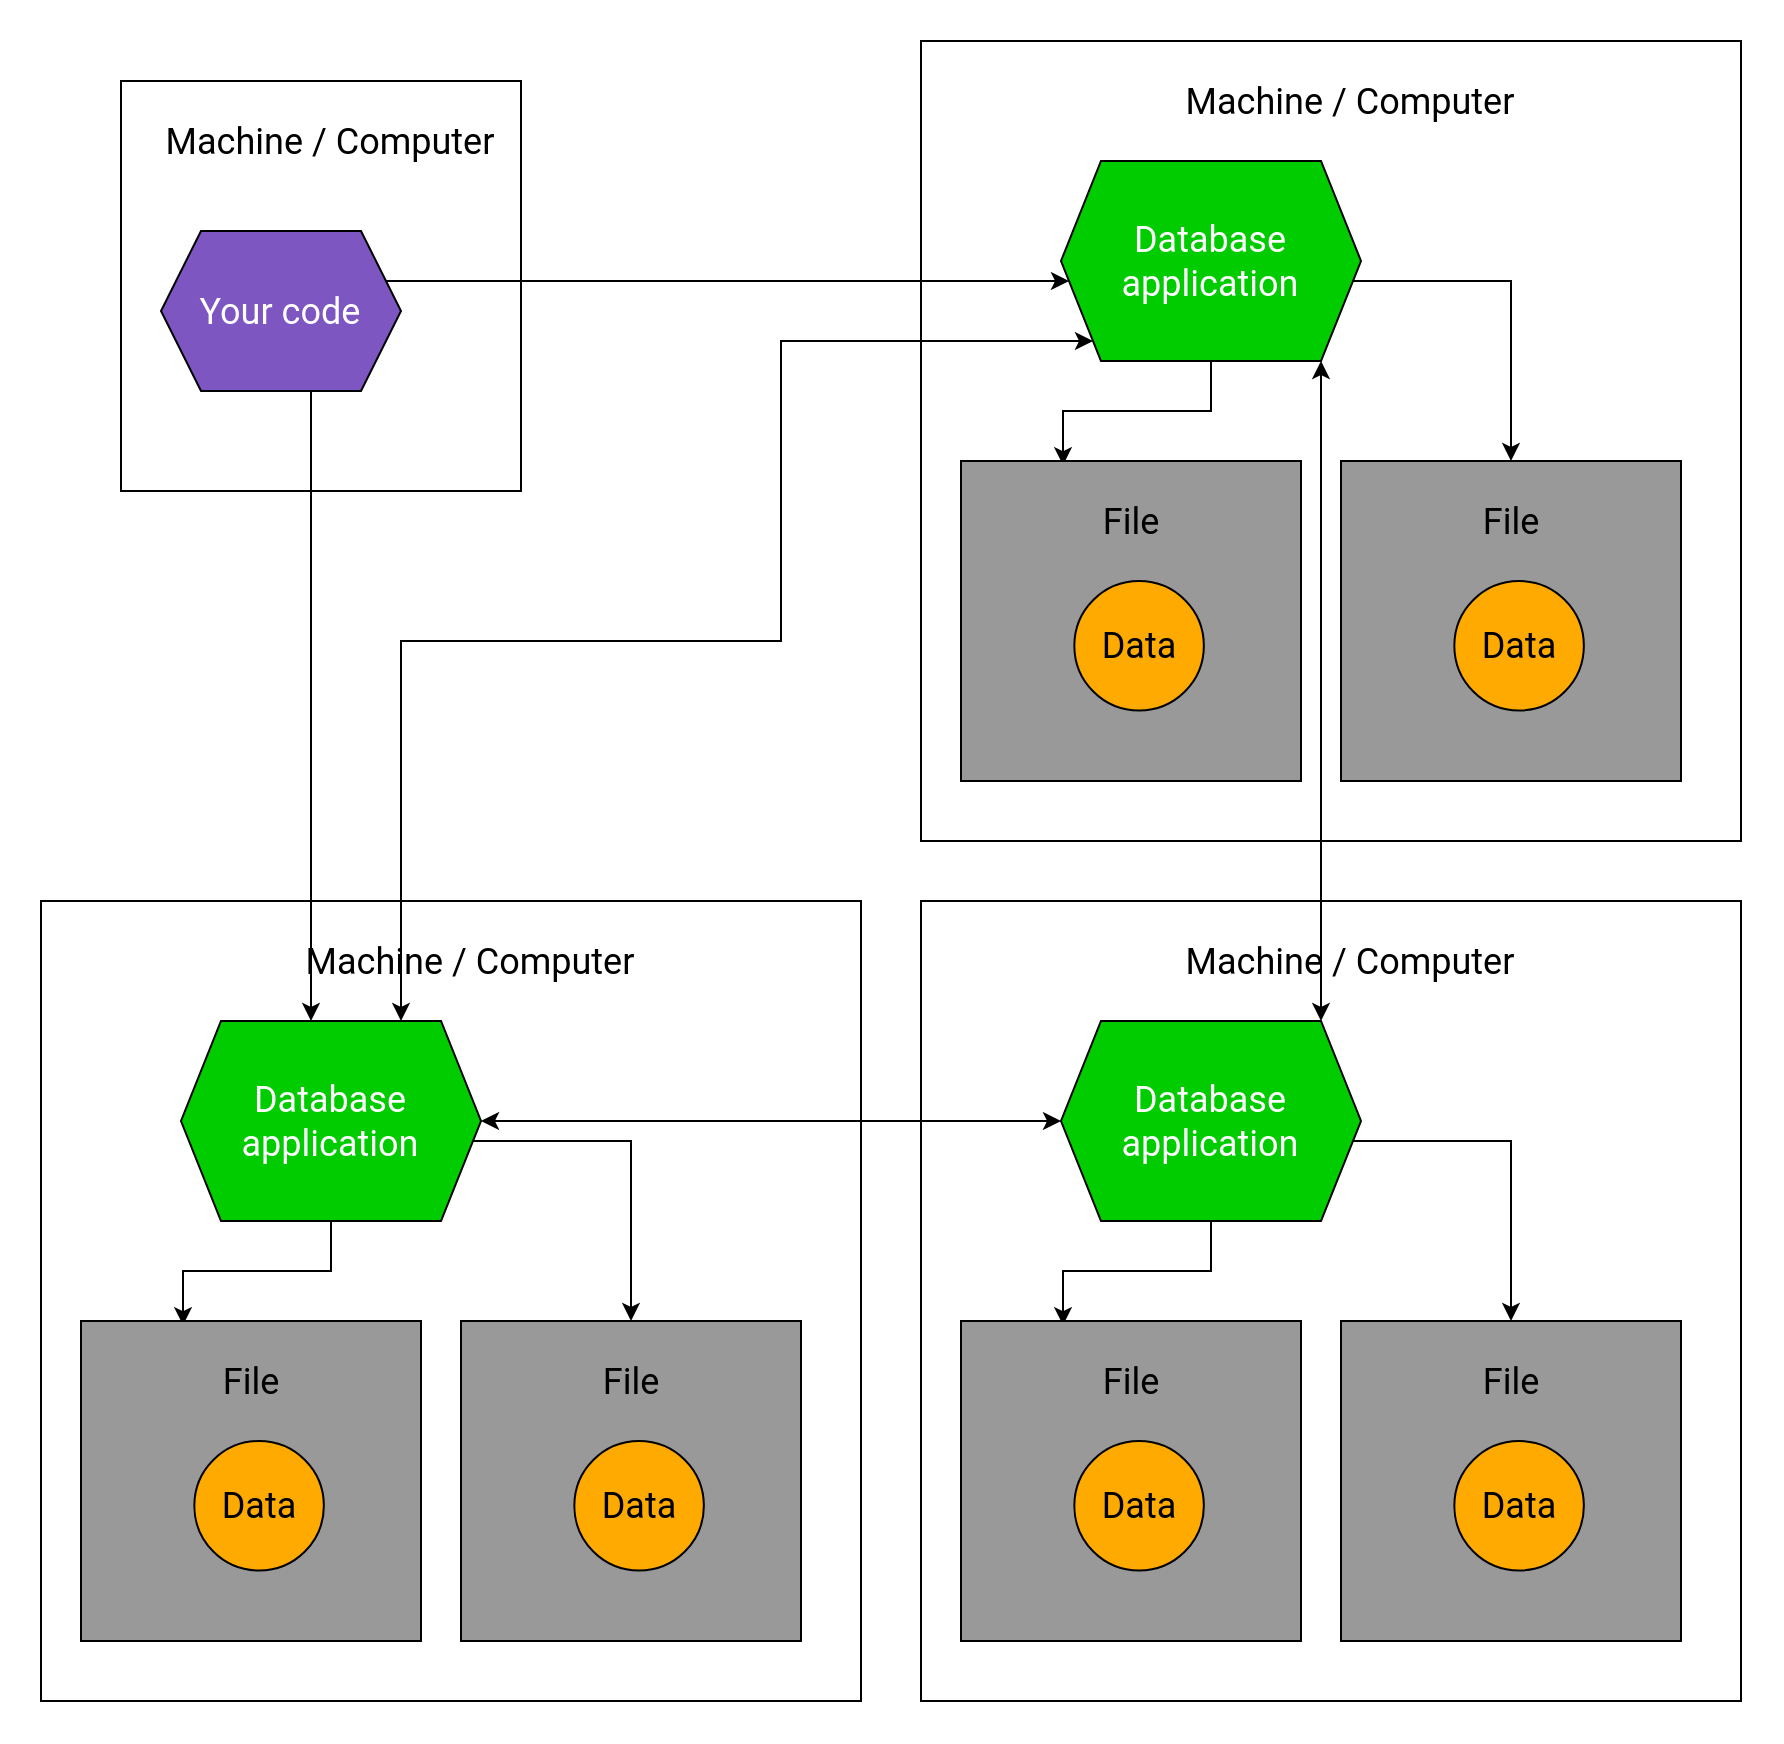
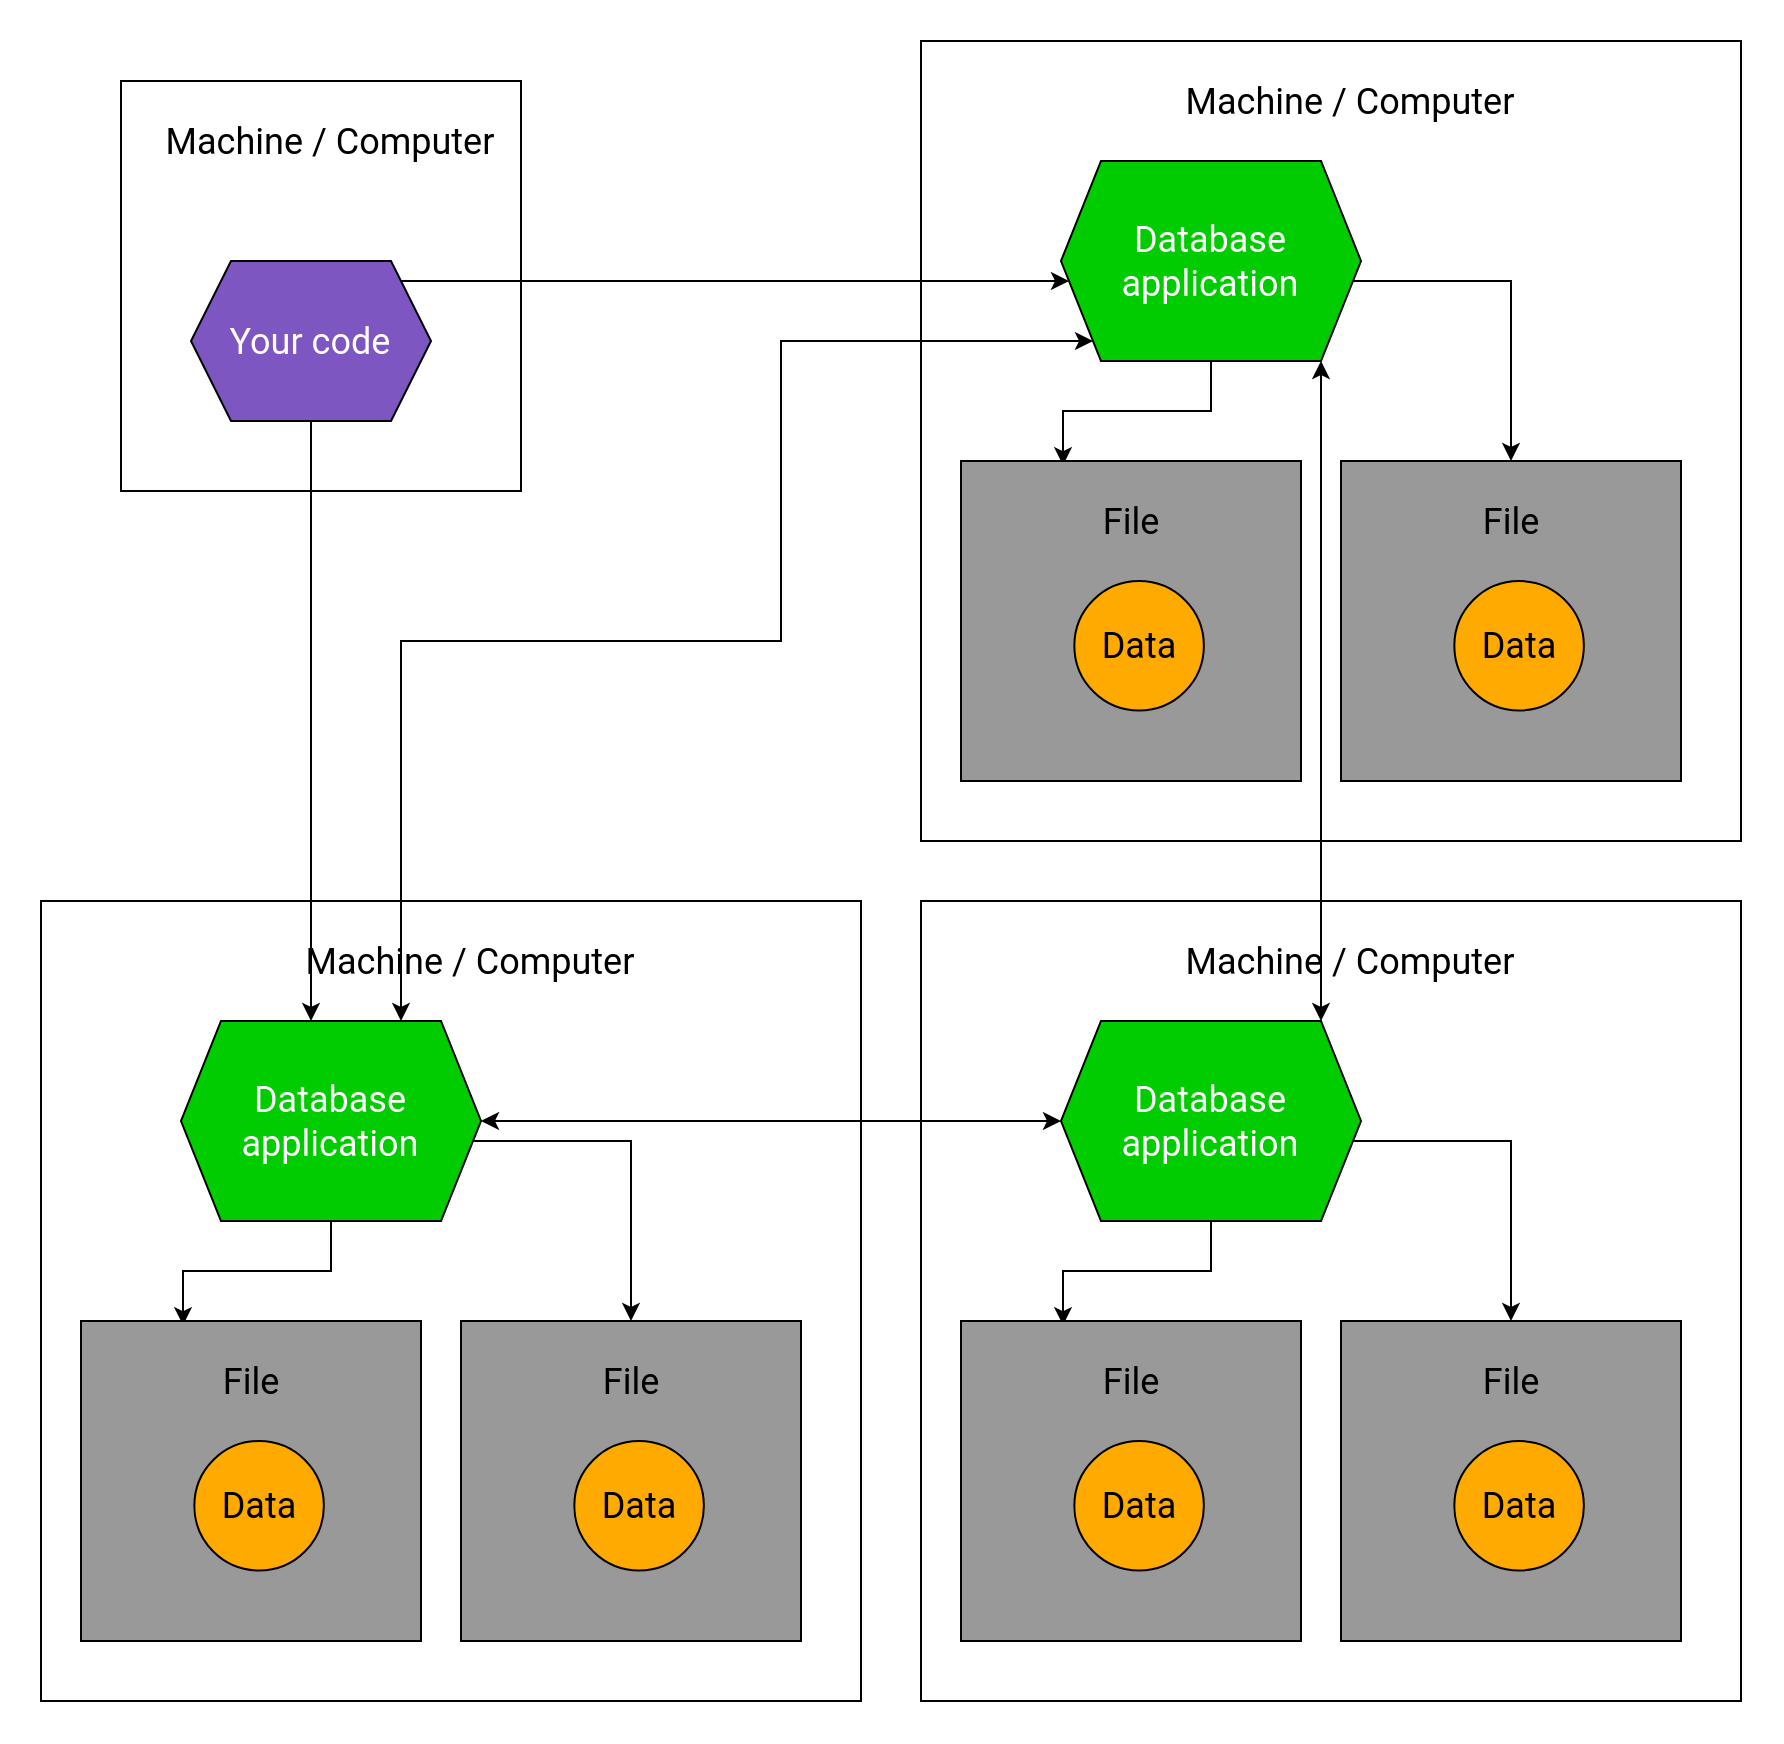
(281, 311) -> (311, 341)
